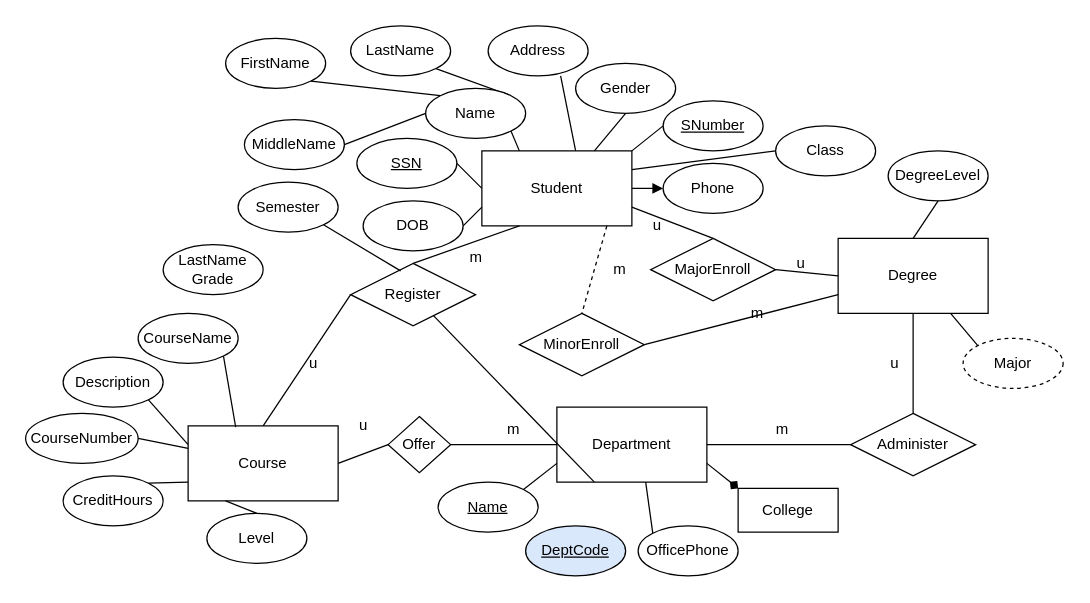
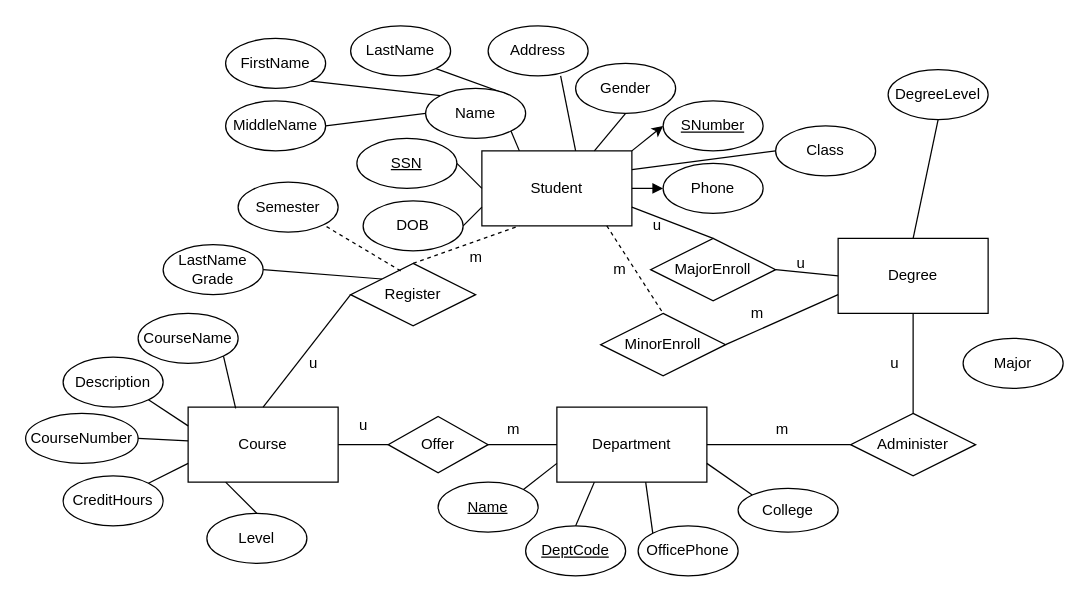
(658, 129) -> (655, 132)
(294, 144) -> (276, 126)
(938, 176) -> (938, 94)
(466, 244) -> (466, 244)
(362, 247) -> (362, 247)
none -> (323, 274)
(964, 329) -> none
(582, 344) -> (663, 344)
(1013, 363) -> (1013, 363)
(514, 399) -> (585, 503)
(419, 444) -> (438, 444)
(263, 463) -> (263, 444)
(720, 474) -> (731, 480)
(788, 510) -> (788, 510)
(576, 551) -> (576, 551)
